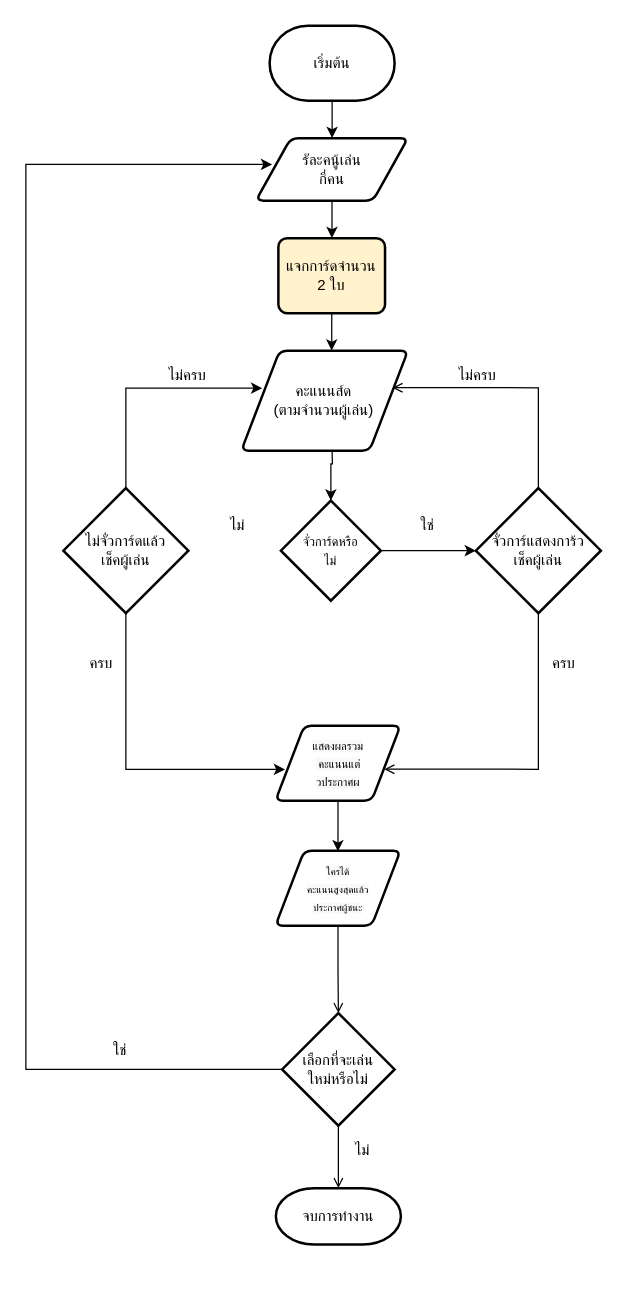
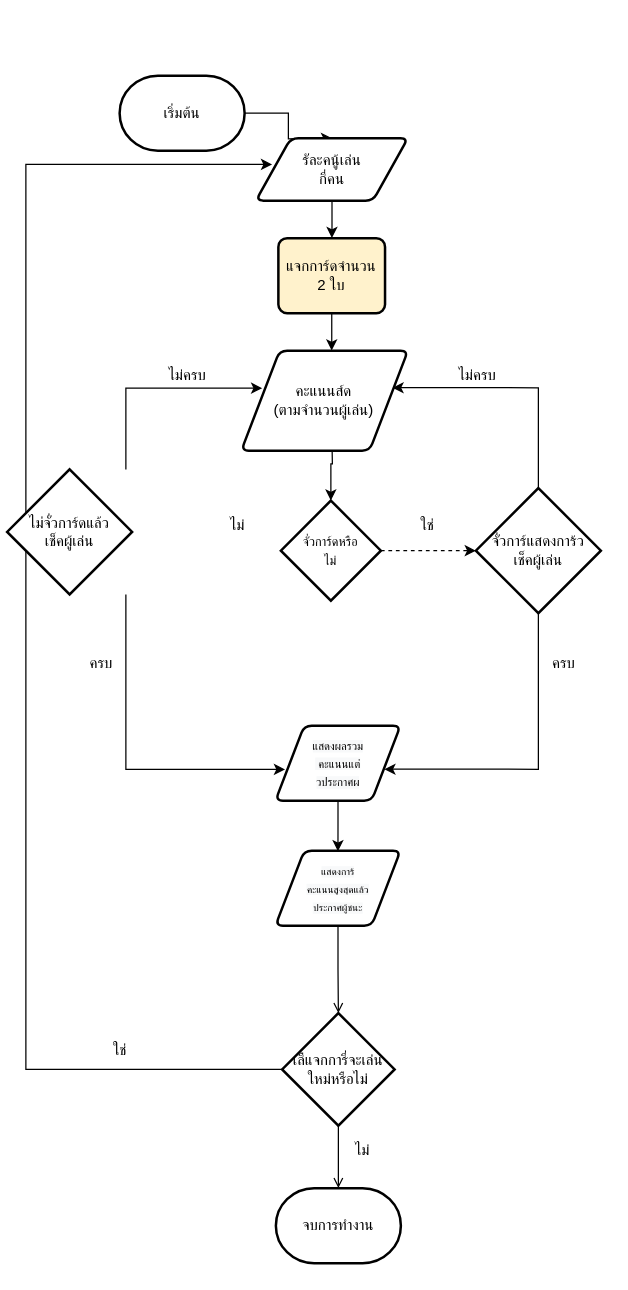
(332, 63) -> (182, 113)
(399, 388) -> (402, 388)
(126, 551) -> (69, 532)
(423, 551) -> (423, 551)
(392, 769) -> (394, 769)
(338, 888) -> (338, 888)
(338, 1069) -> (338, 1069)
(338, 1216) -> (338, 1226)
